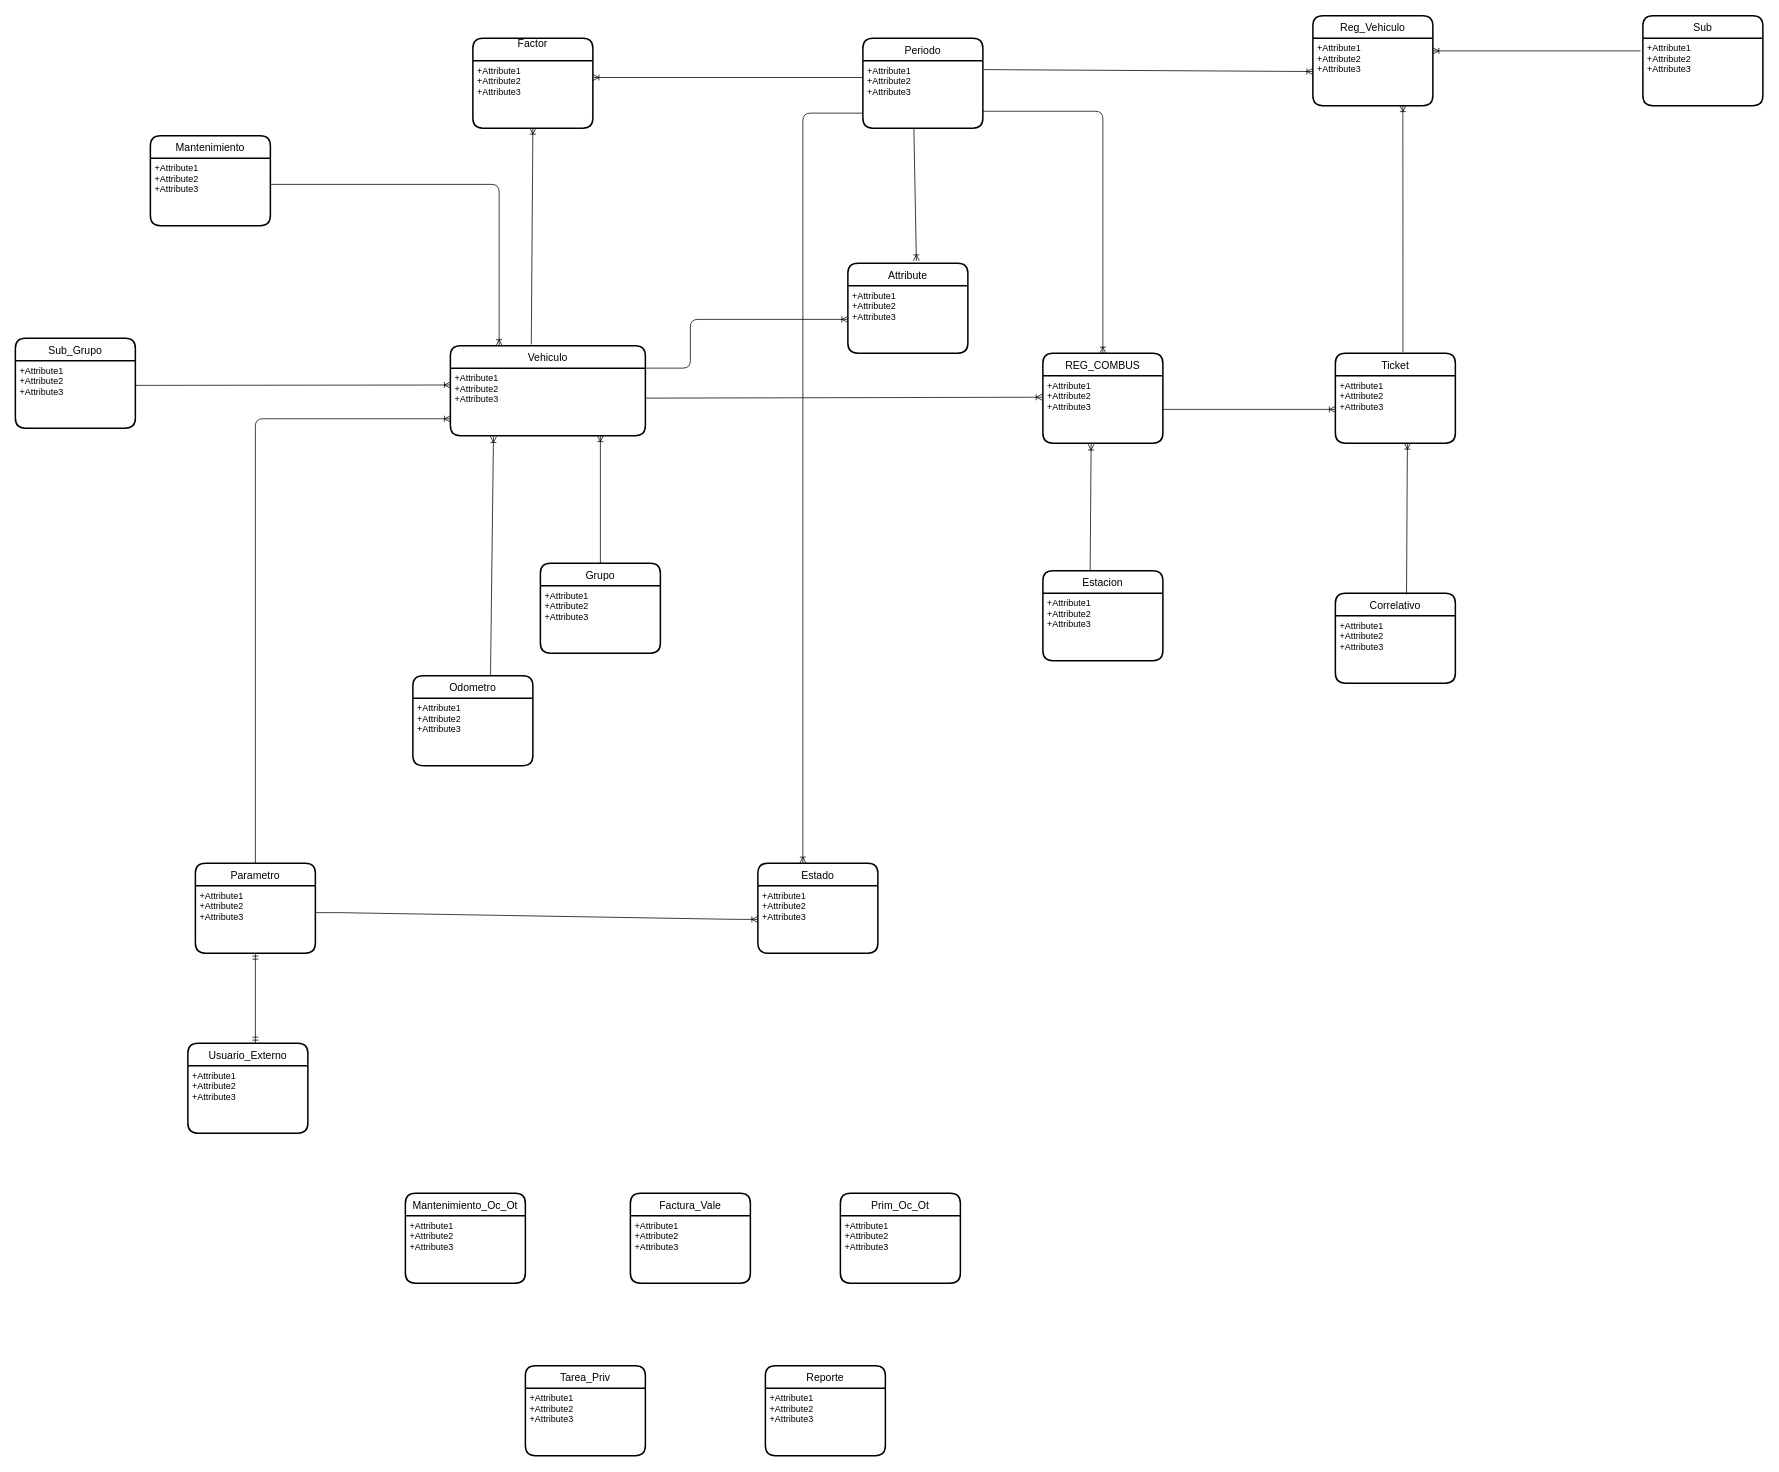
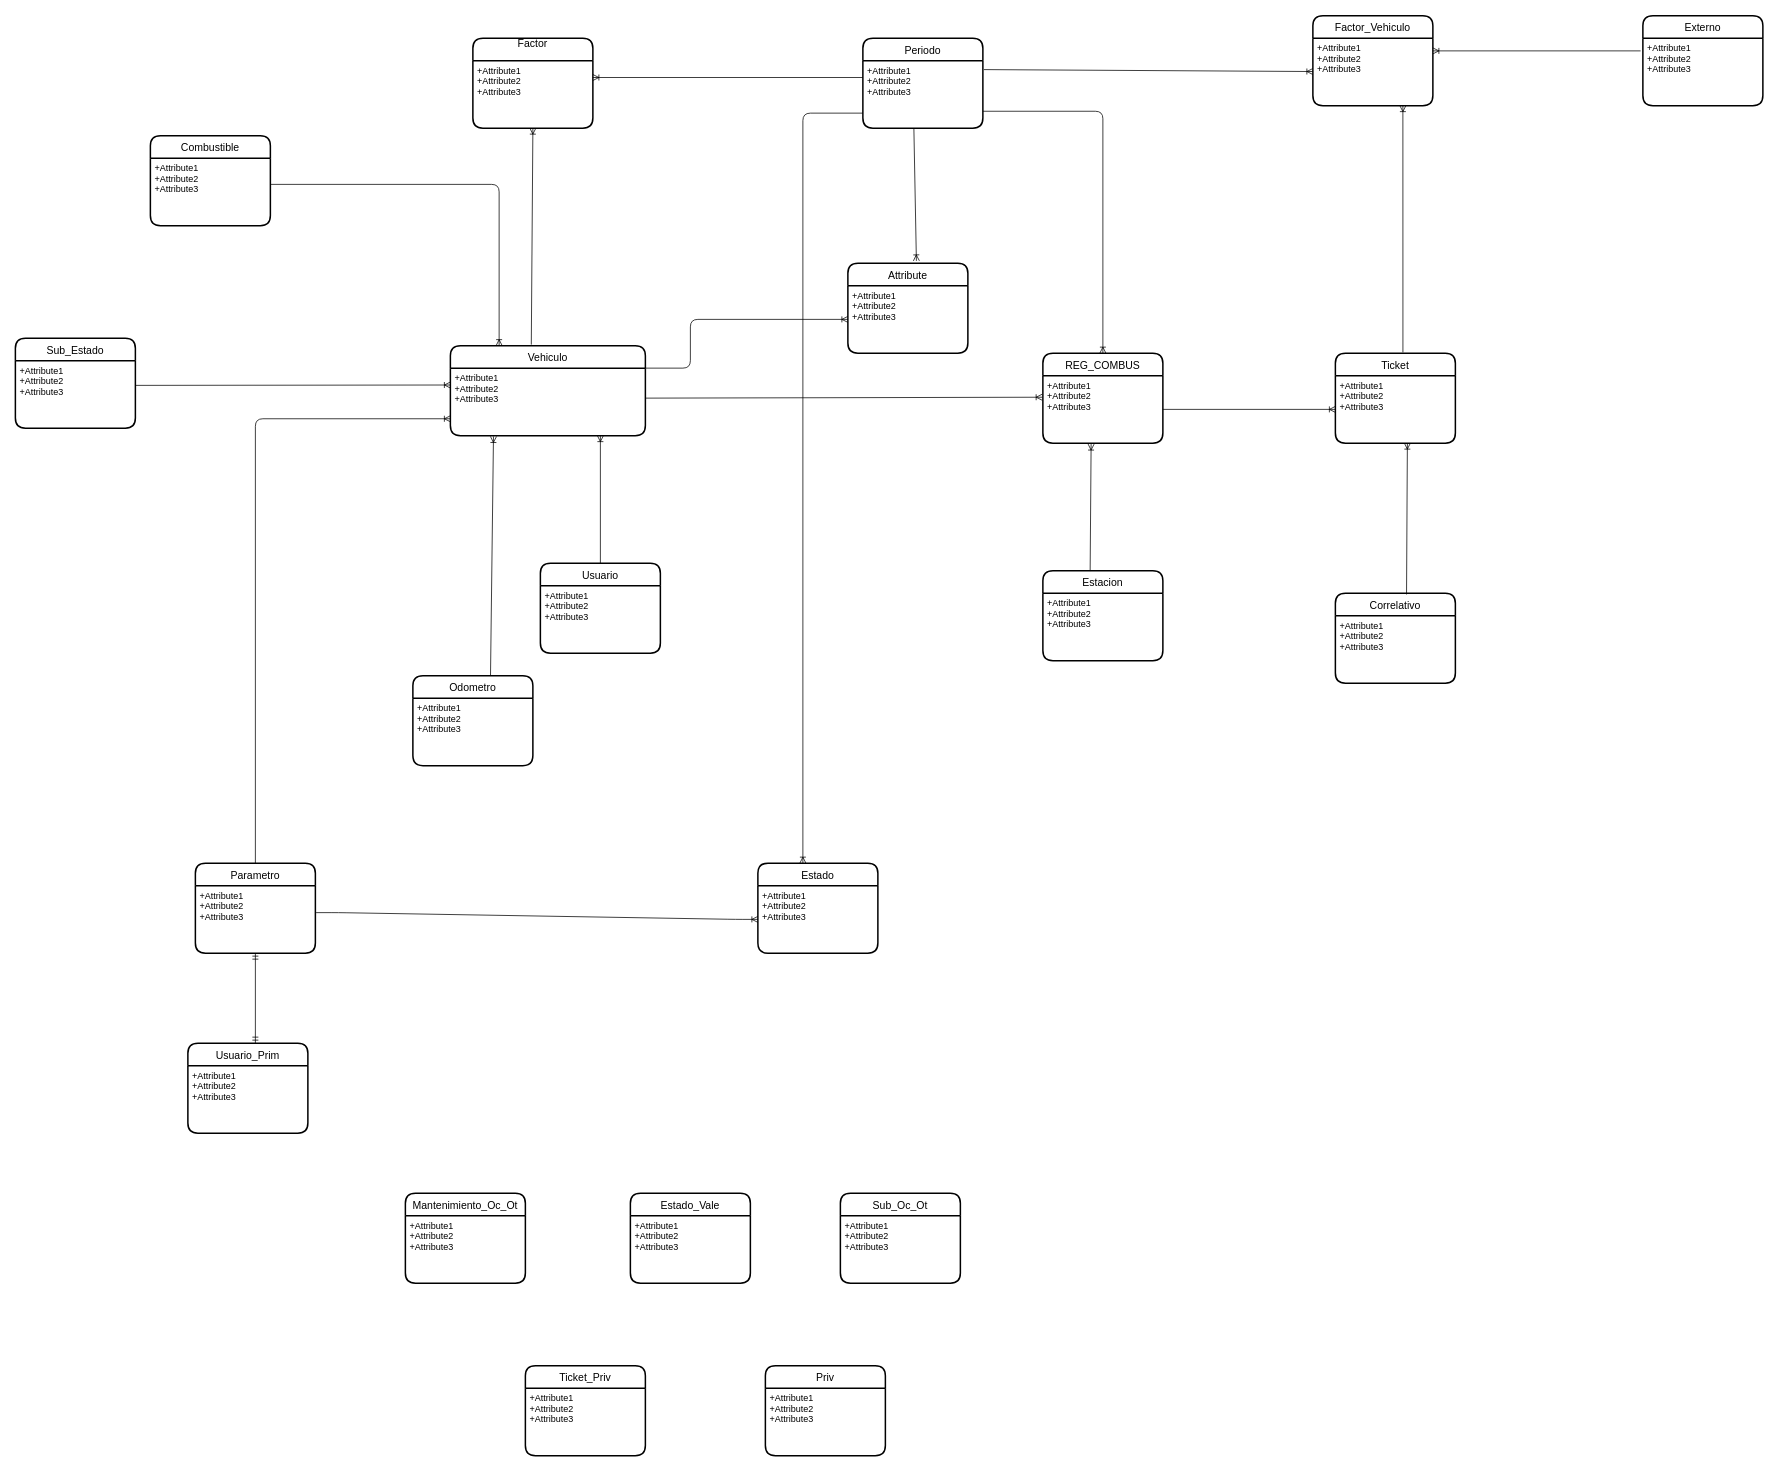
(1373, 27) -> (1373, 27)
(1703, 27) -> (1703, 27)
(210, 147) -> (210, 147)
(75, 350) -> (75, 350)
(600, 575) -> (600, 575)
(248, 1055) -> (248, 1055)
(690, 1205) -> (690, 1205)
(900, 1205) -> (900, 1205)
(585, 1377) -> (585, 1377)
(825, 1377) -> (825, 1377)
